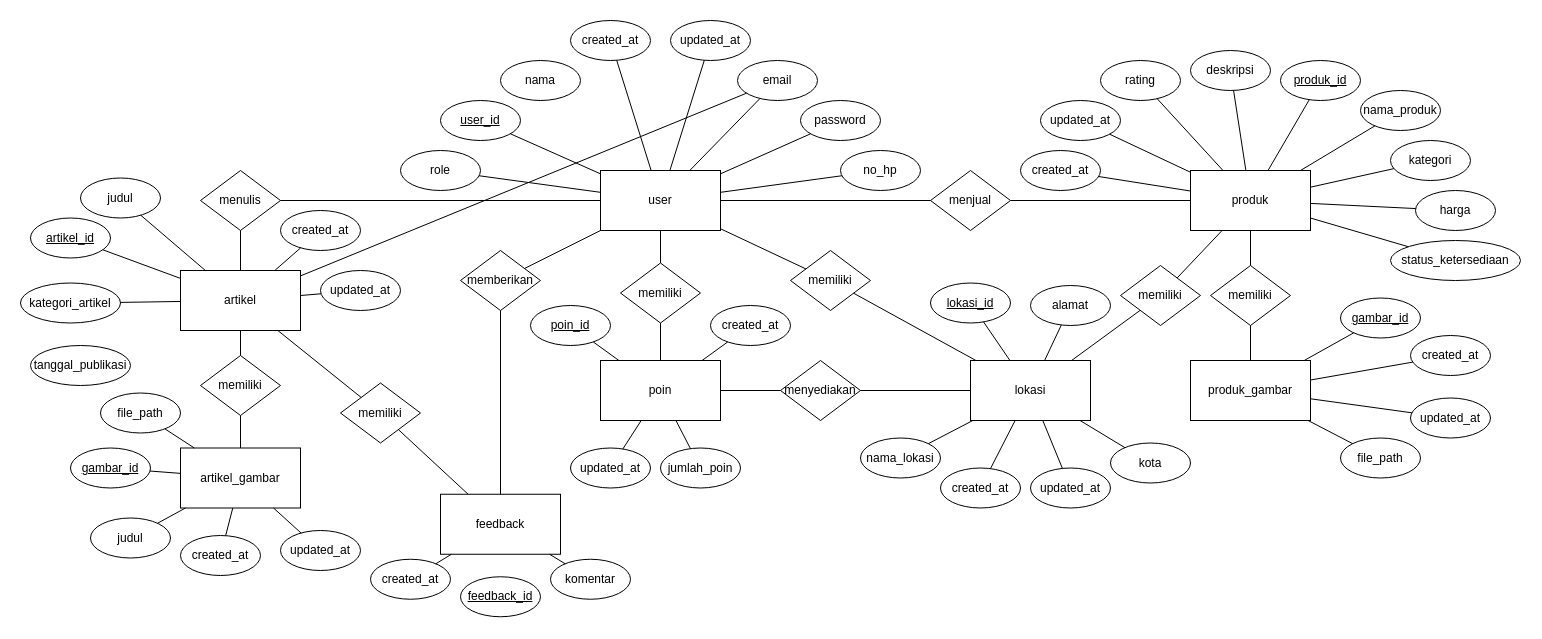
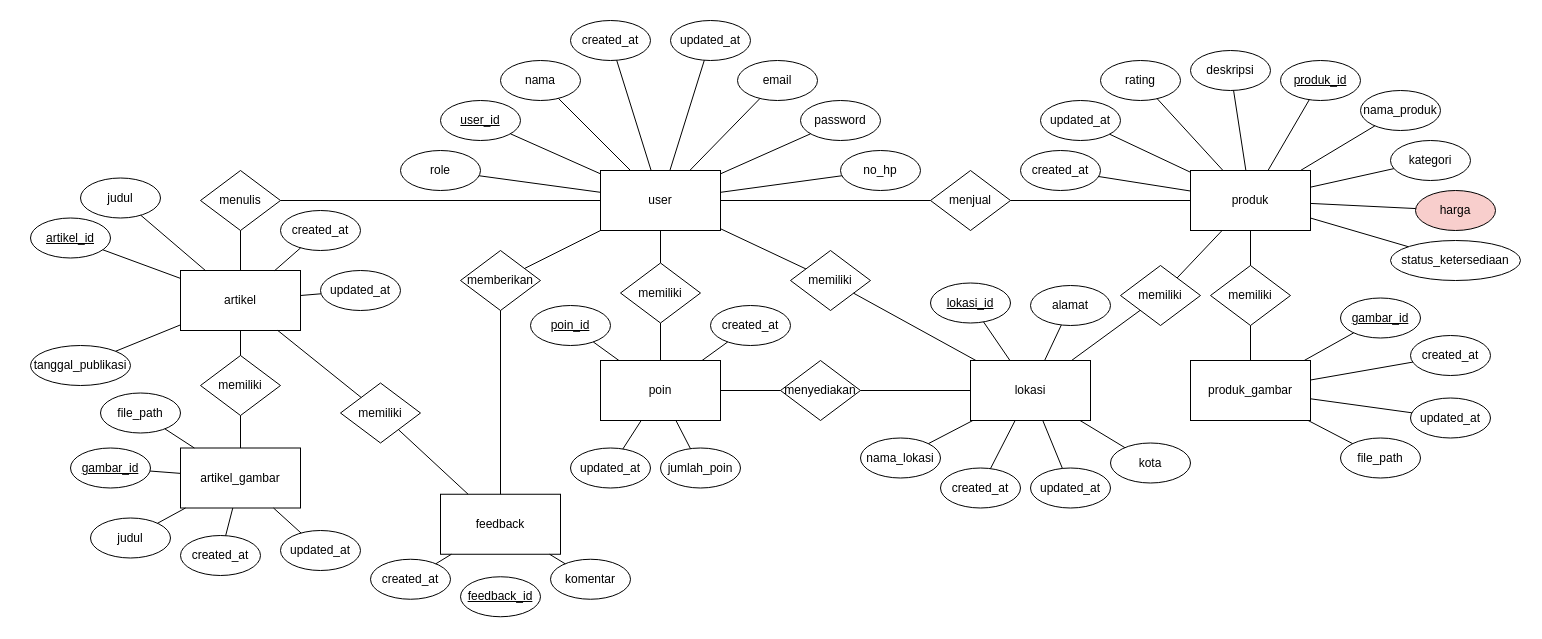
none -> (595, 135)
(618, 146) -> (148, 338)
(1456, 211) -> (1456, 211)
(150, 302) -> none
(71, 303) -> none
